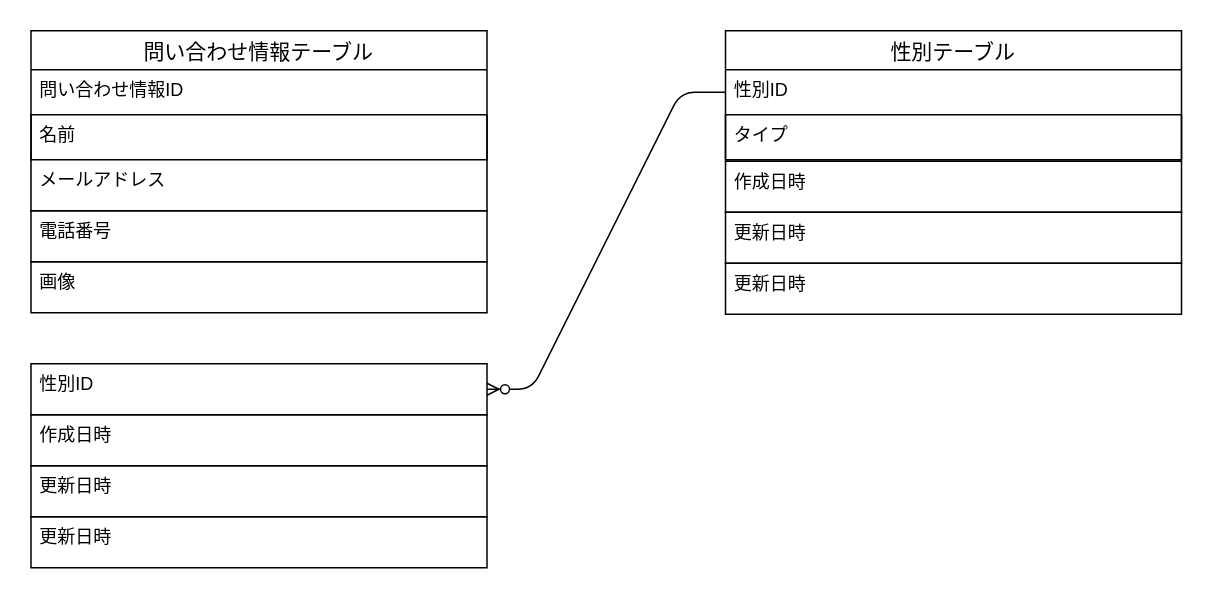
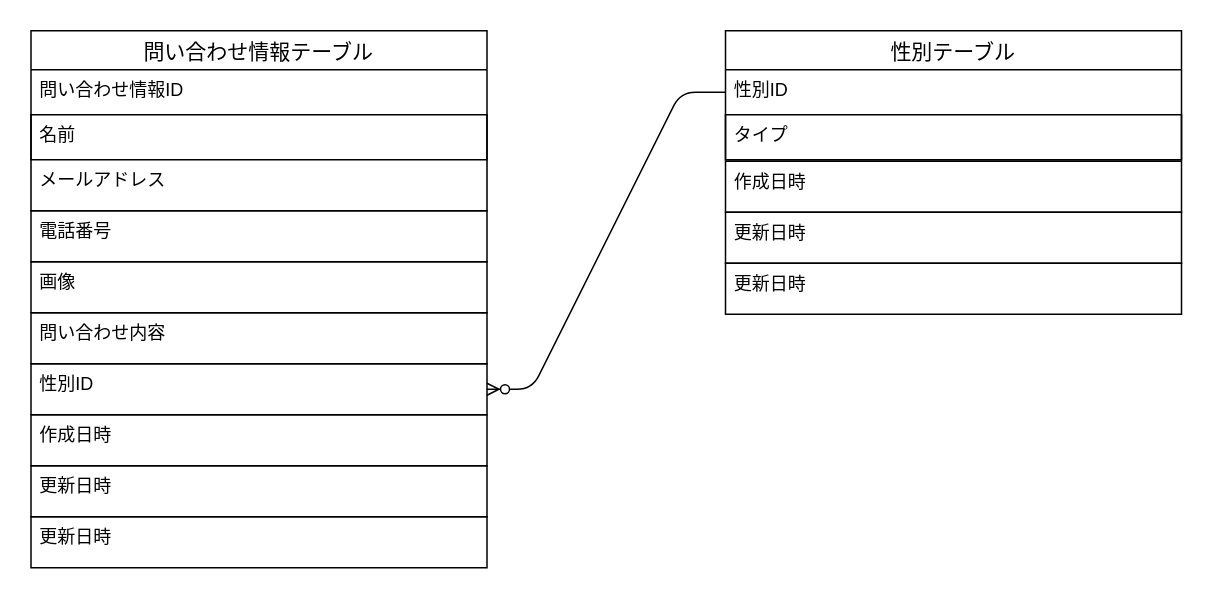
none -> (259, 338)
